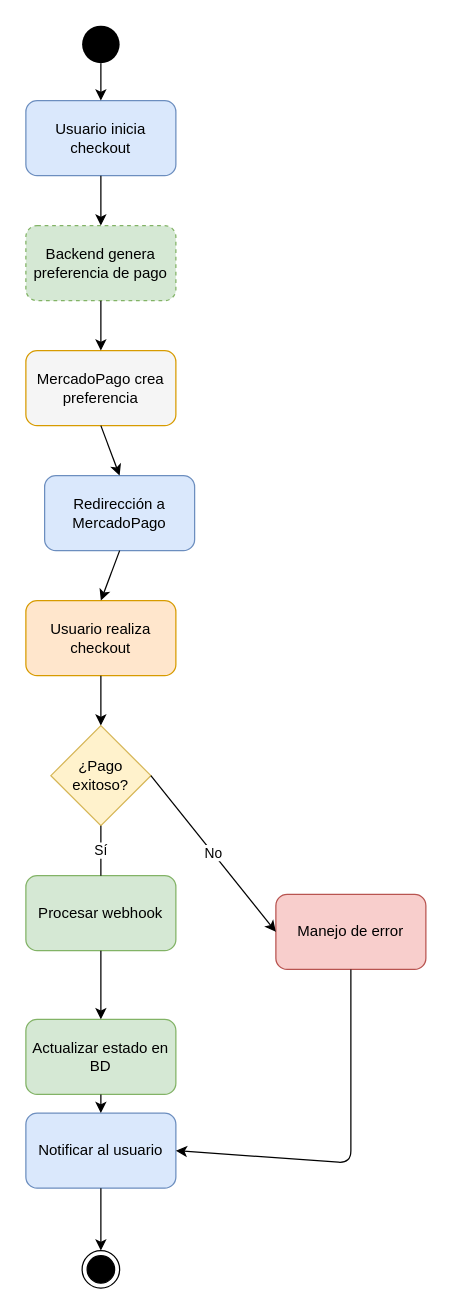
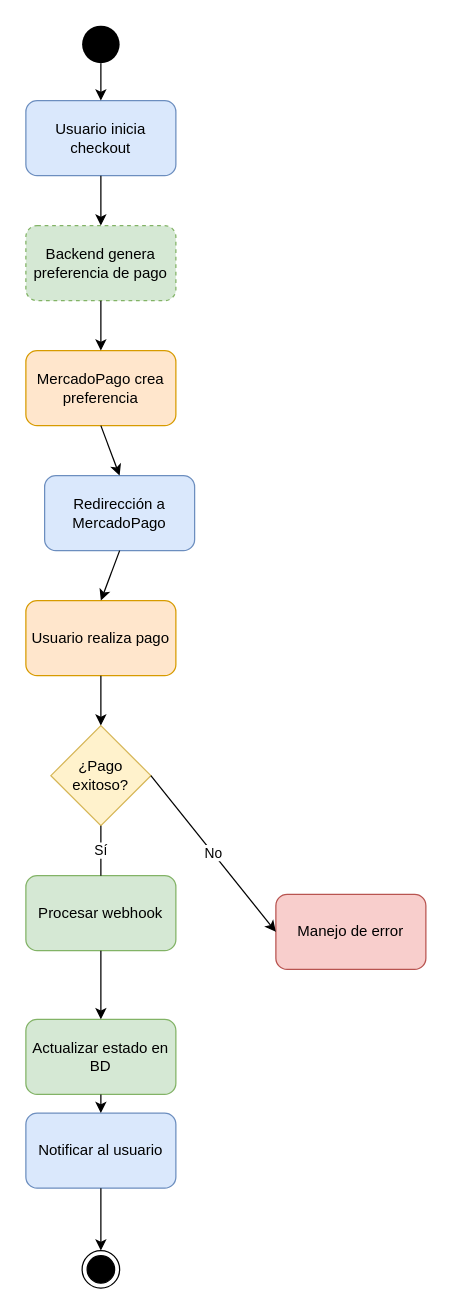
(101, 388) -> (101, 388)
(101, 638) -> (101, 638)
(351, 1144) -> none
